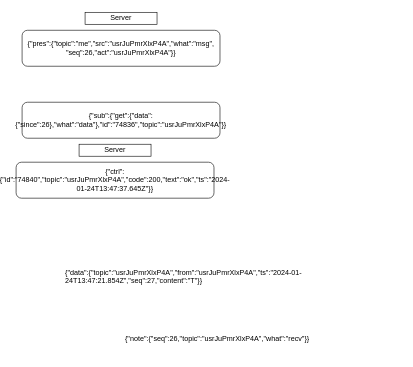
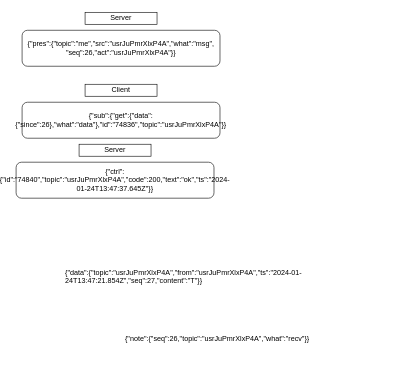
none -> (121, 90)
